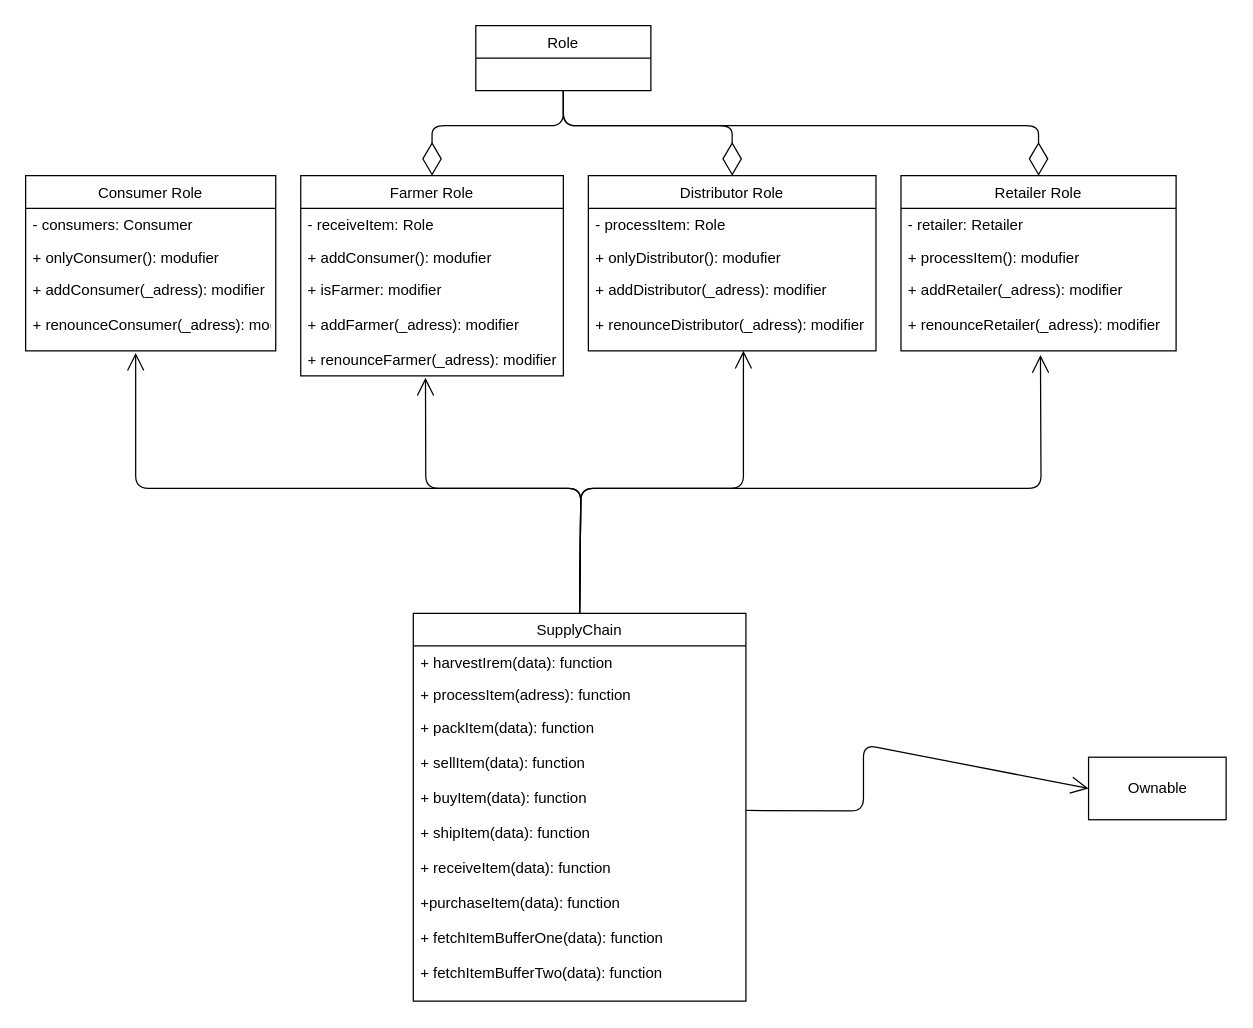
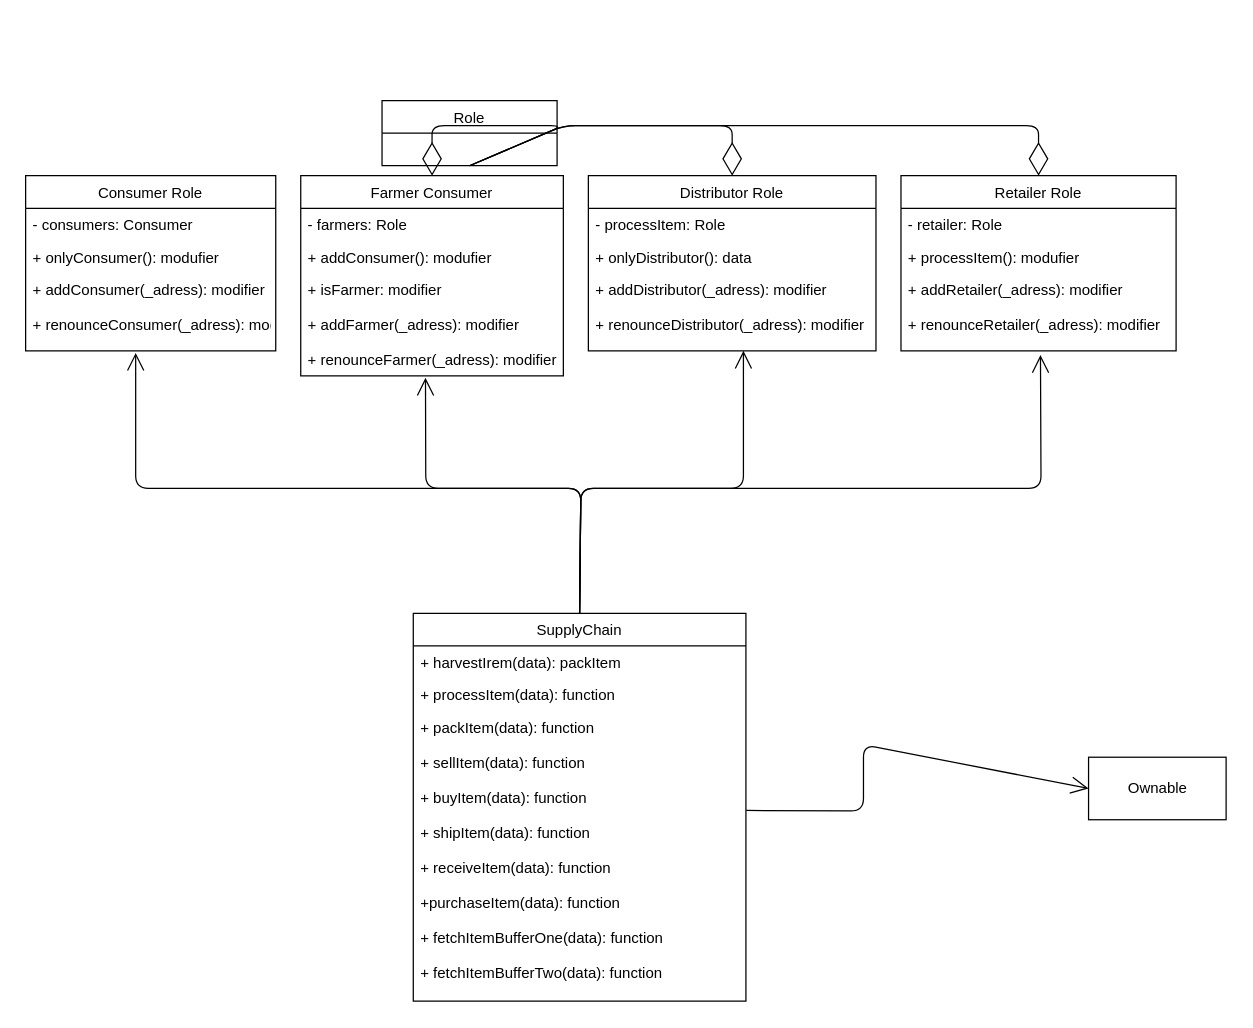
(563, 58) -> (469, 133)
(431, 193) -> (431, 193)
(378, 225) -> (363, 225)
(978, 225) -> (963, 225)
(703, 258) -> (688, 258)
(534, 663) -> (536, 663)
(542, 695) -> (534, 695)
